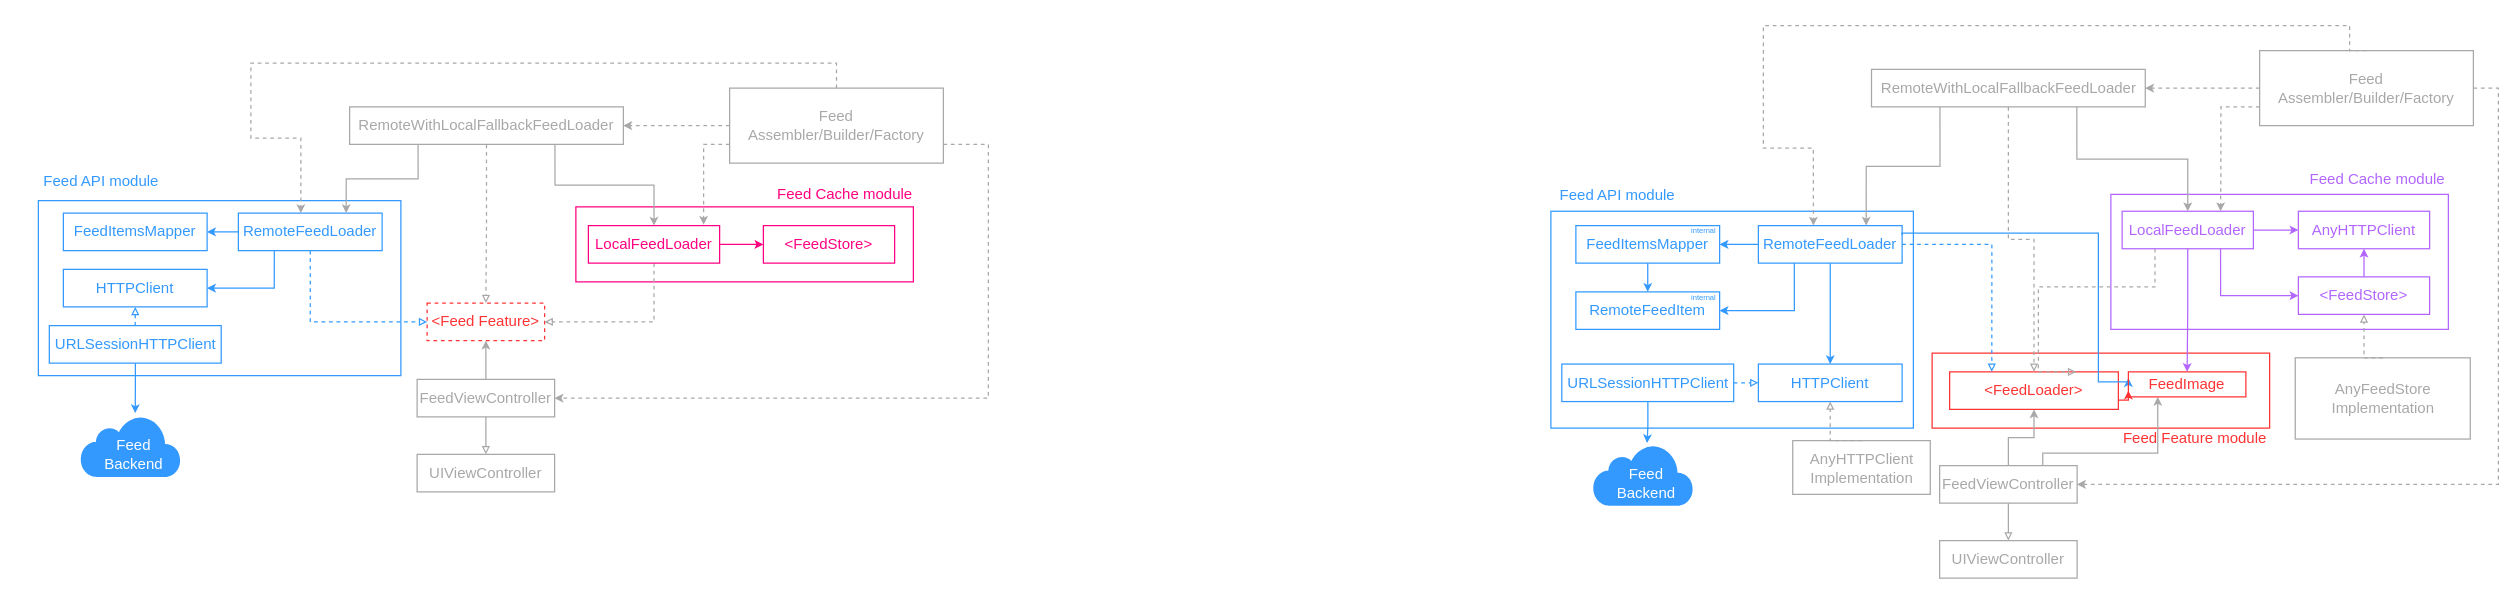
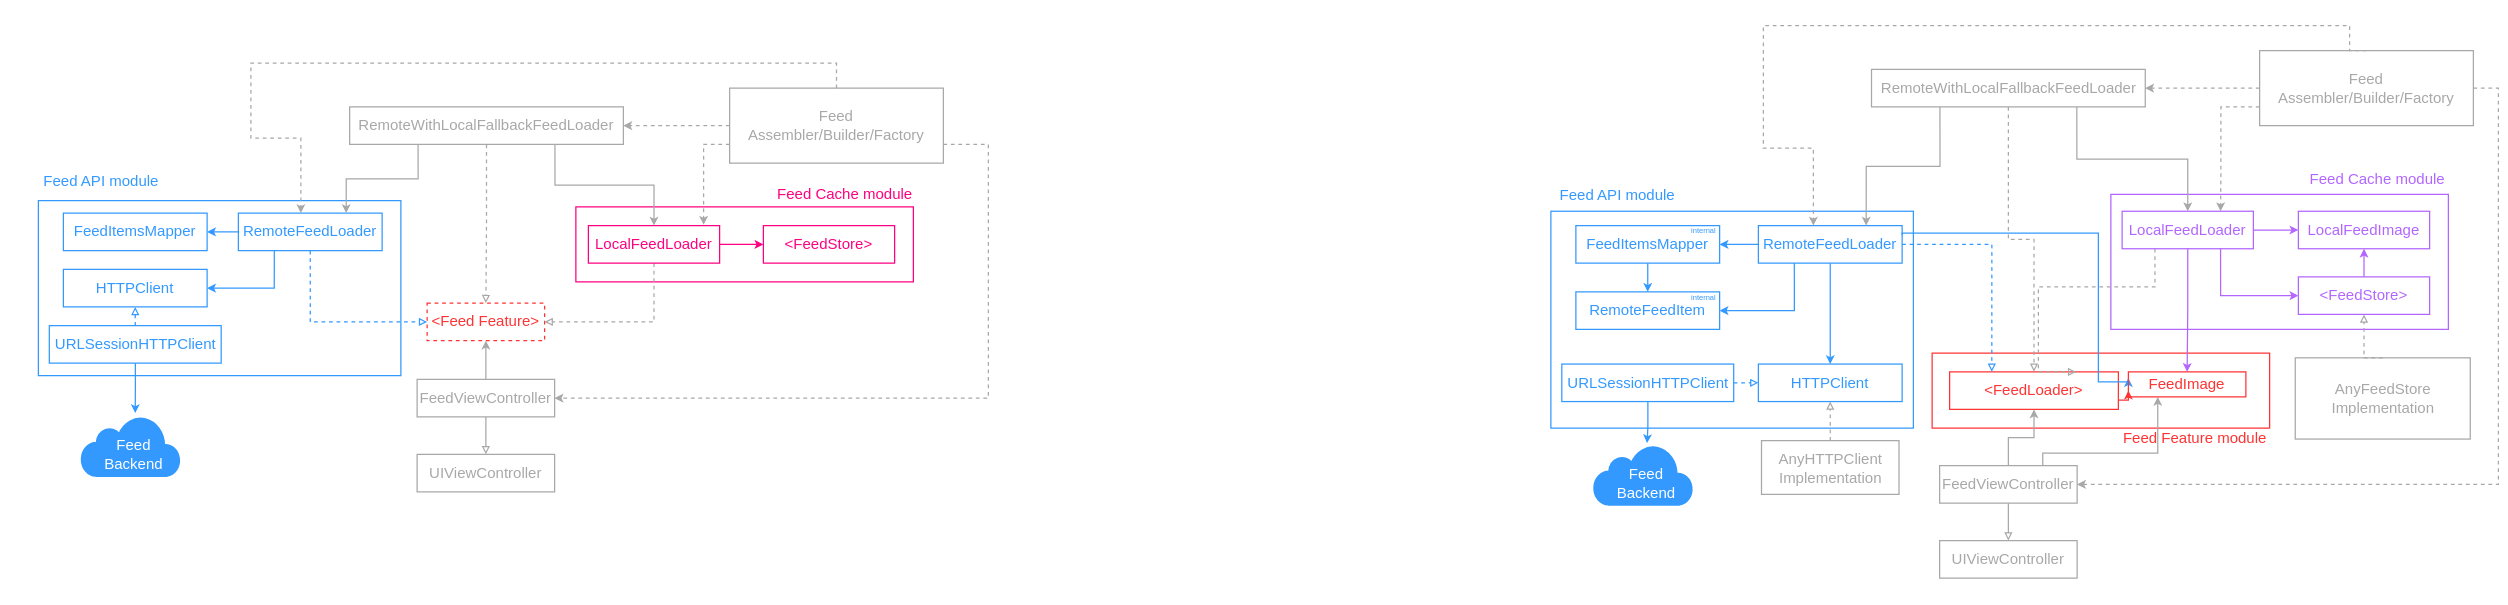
(2364, 231) -> (2364, 231)
(1861, 468) -> (1830, 468)
